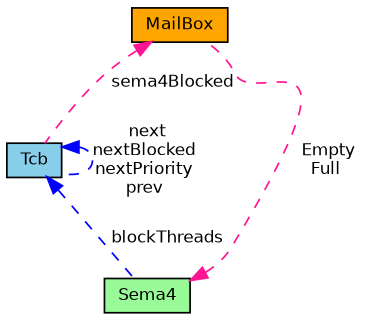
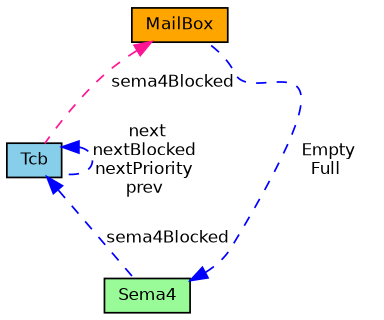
(290, 137) -> (290, 137)
(165, 238) -> (165, 238)
